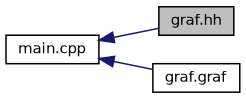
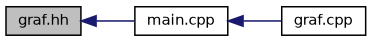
(136, 33) -> (115, 21)
(196, 78) -> (324, 21)
